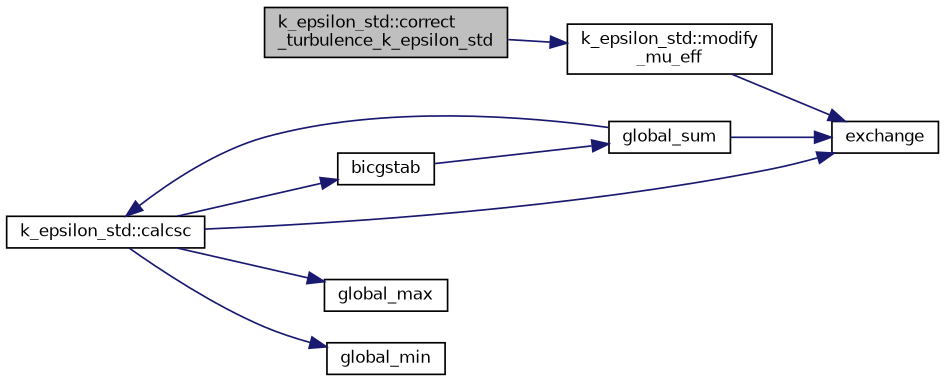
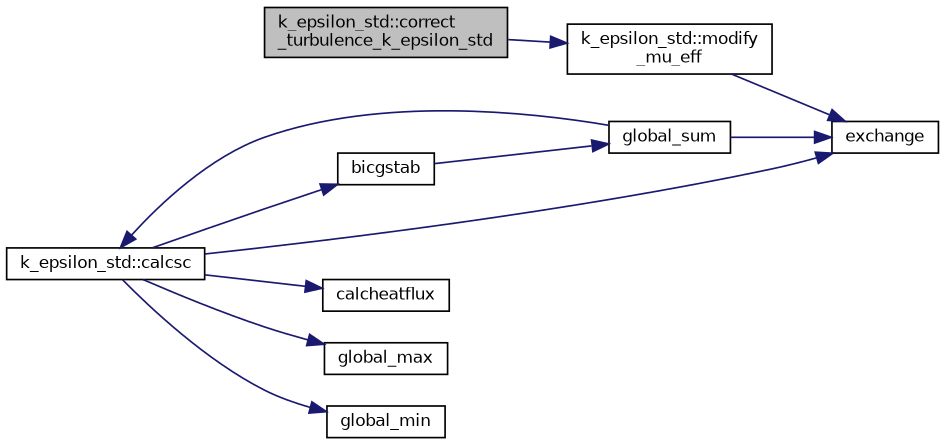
none -> (386, 295)
